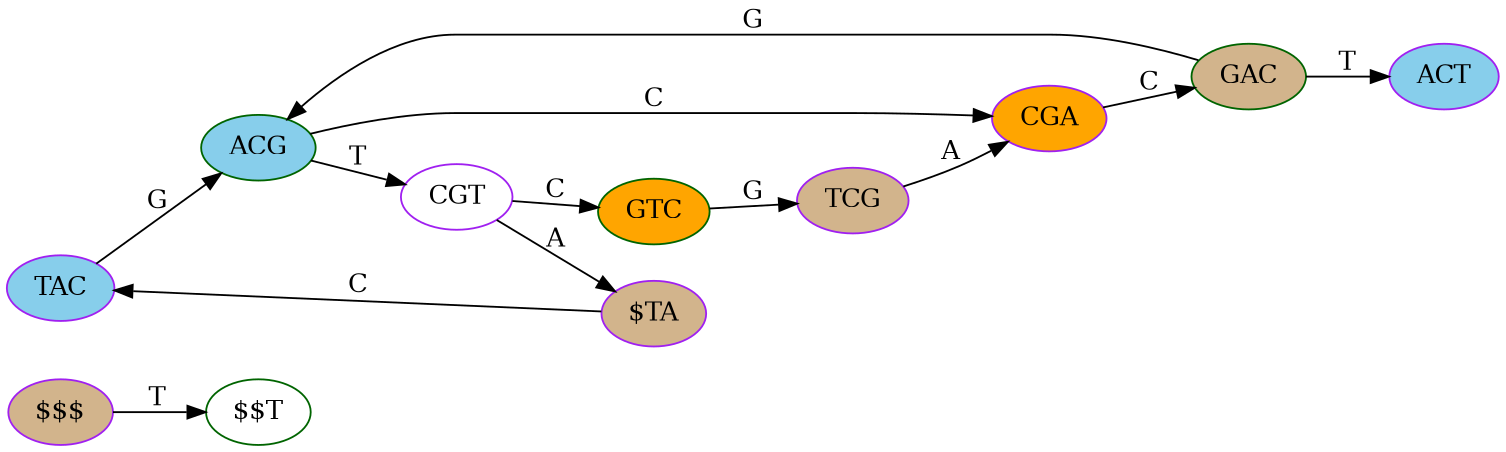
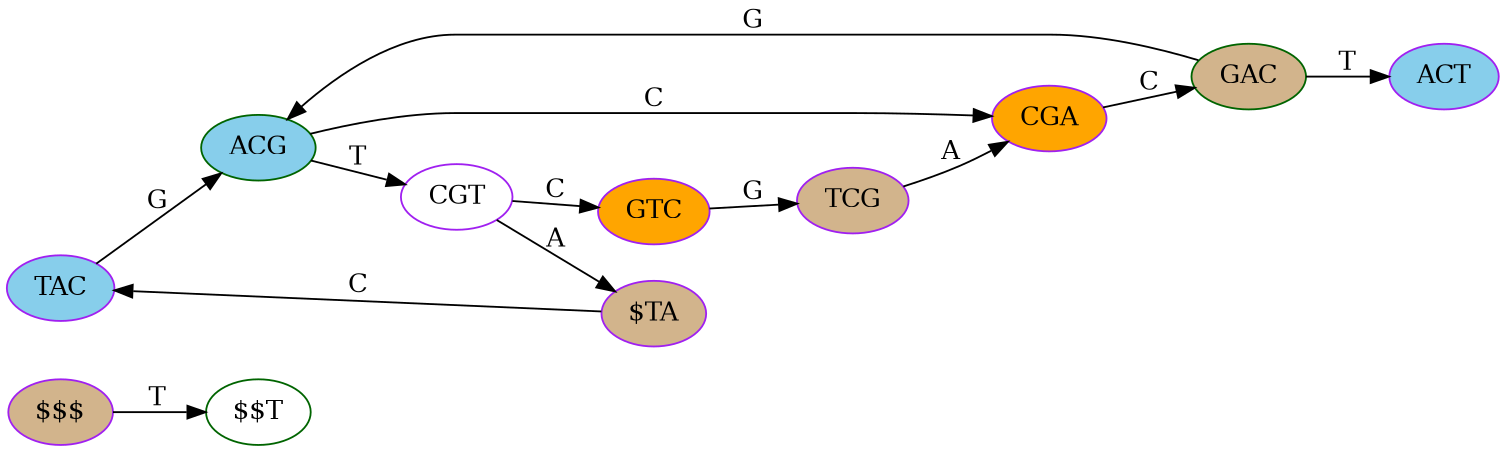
(654, 212) -> (654, 212)
